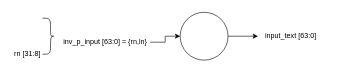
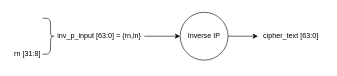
none -> (204, 36)
(291, 36) -> (291, 36)
(105, 42) -> (99, 36)
